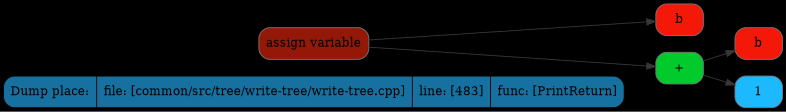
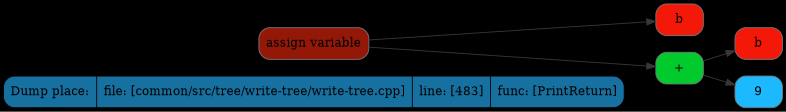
(759, 92) -> (759, 92)
